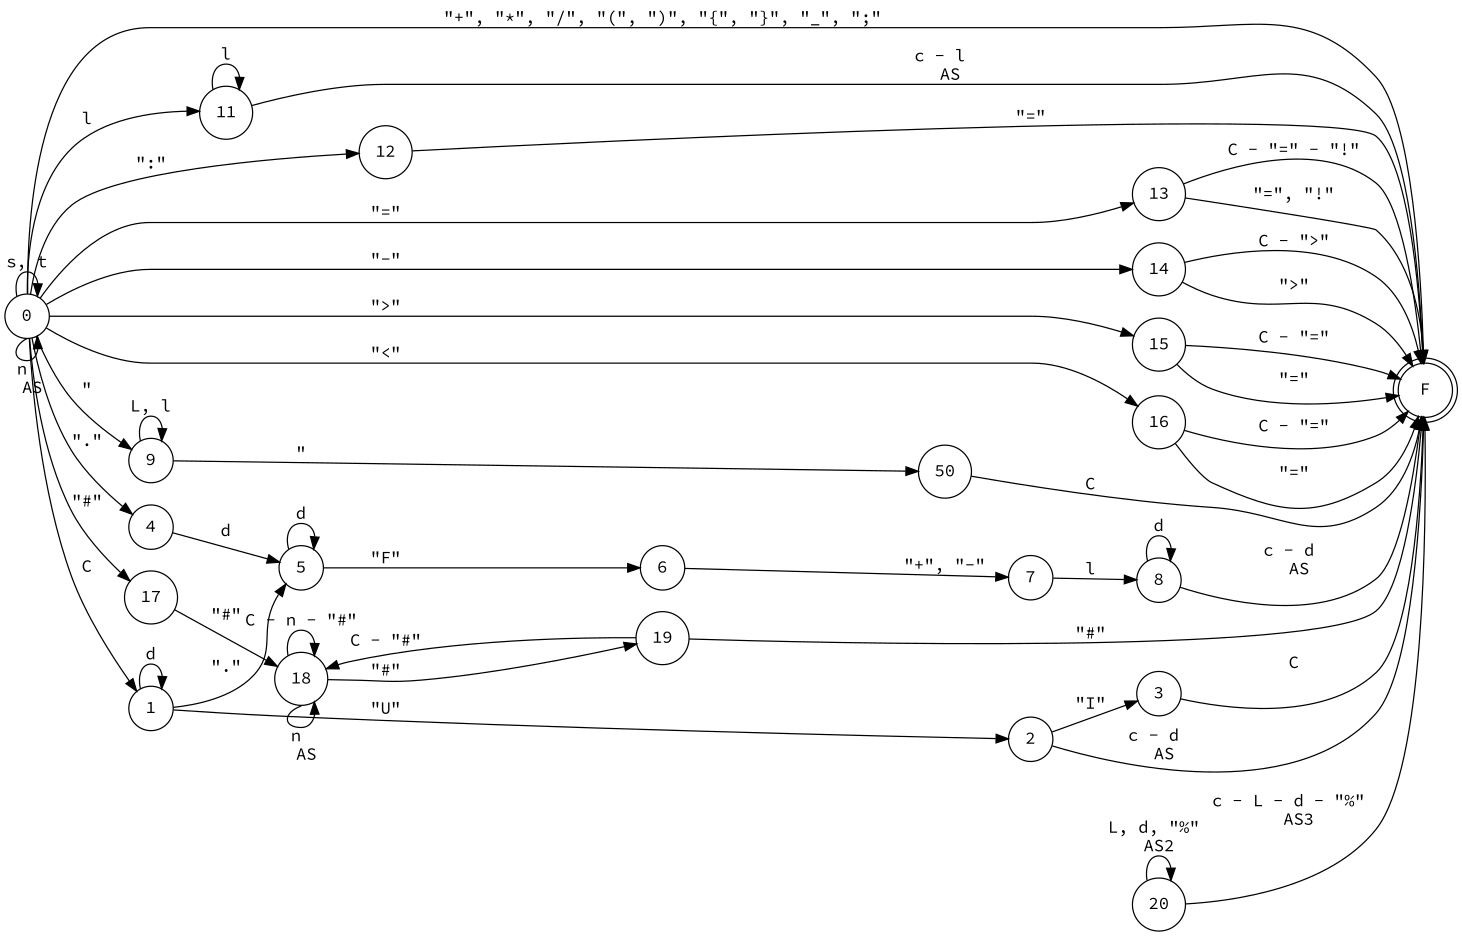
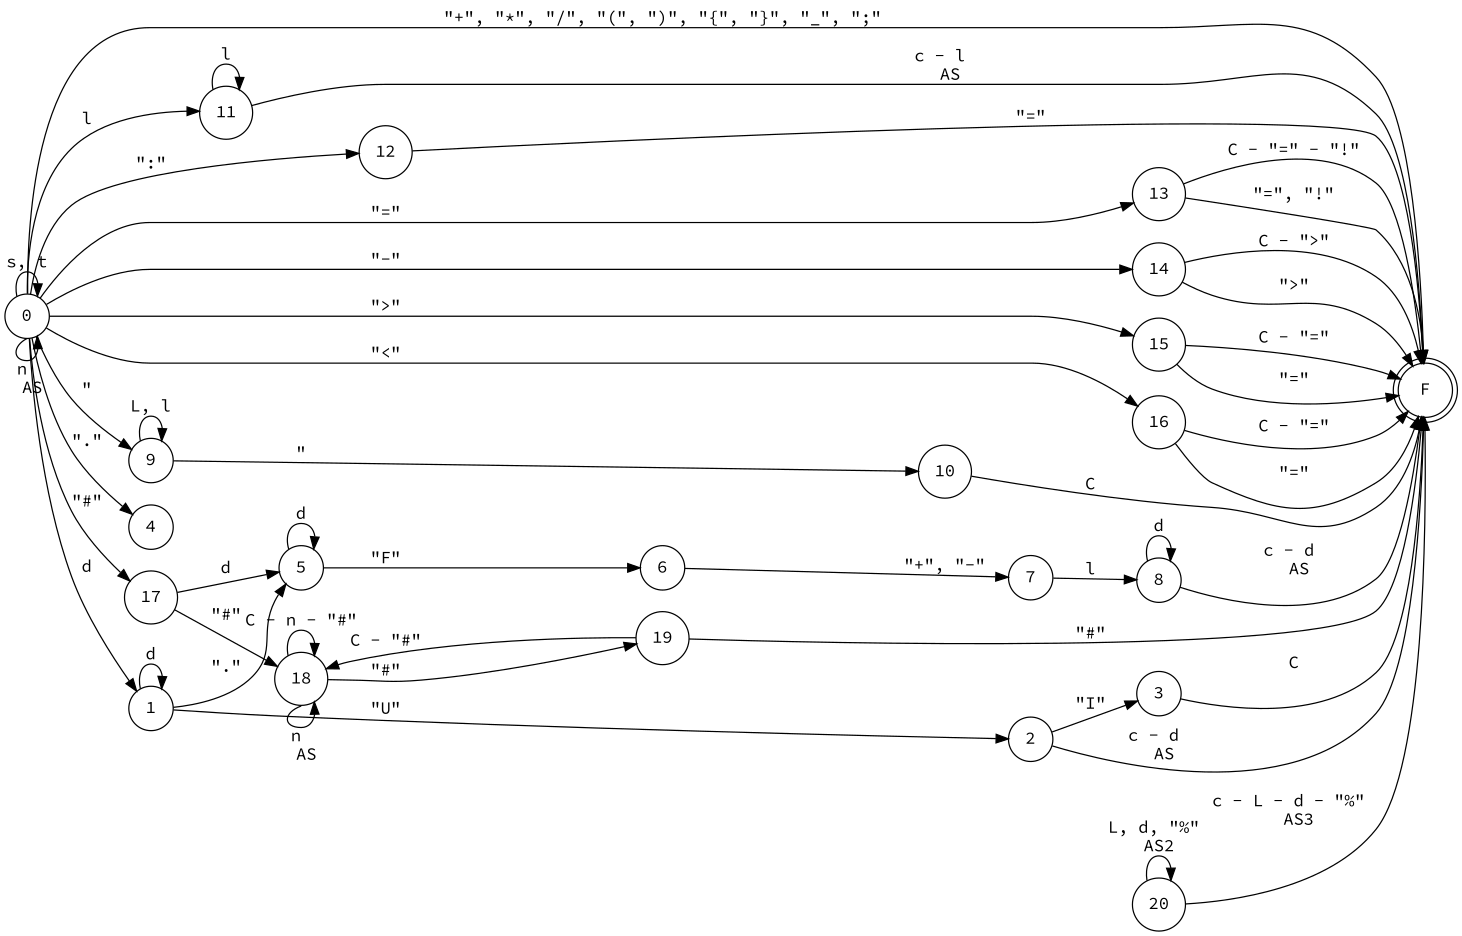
(945, 472) -> (945, 472)
(220, 546) -> (222, 583)
(87, 567) -> (87, 567)
